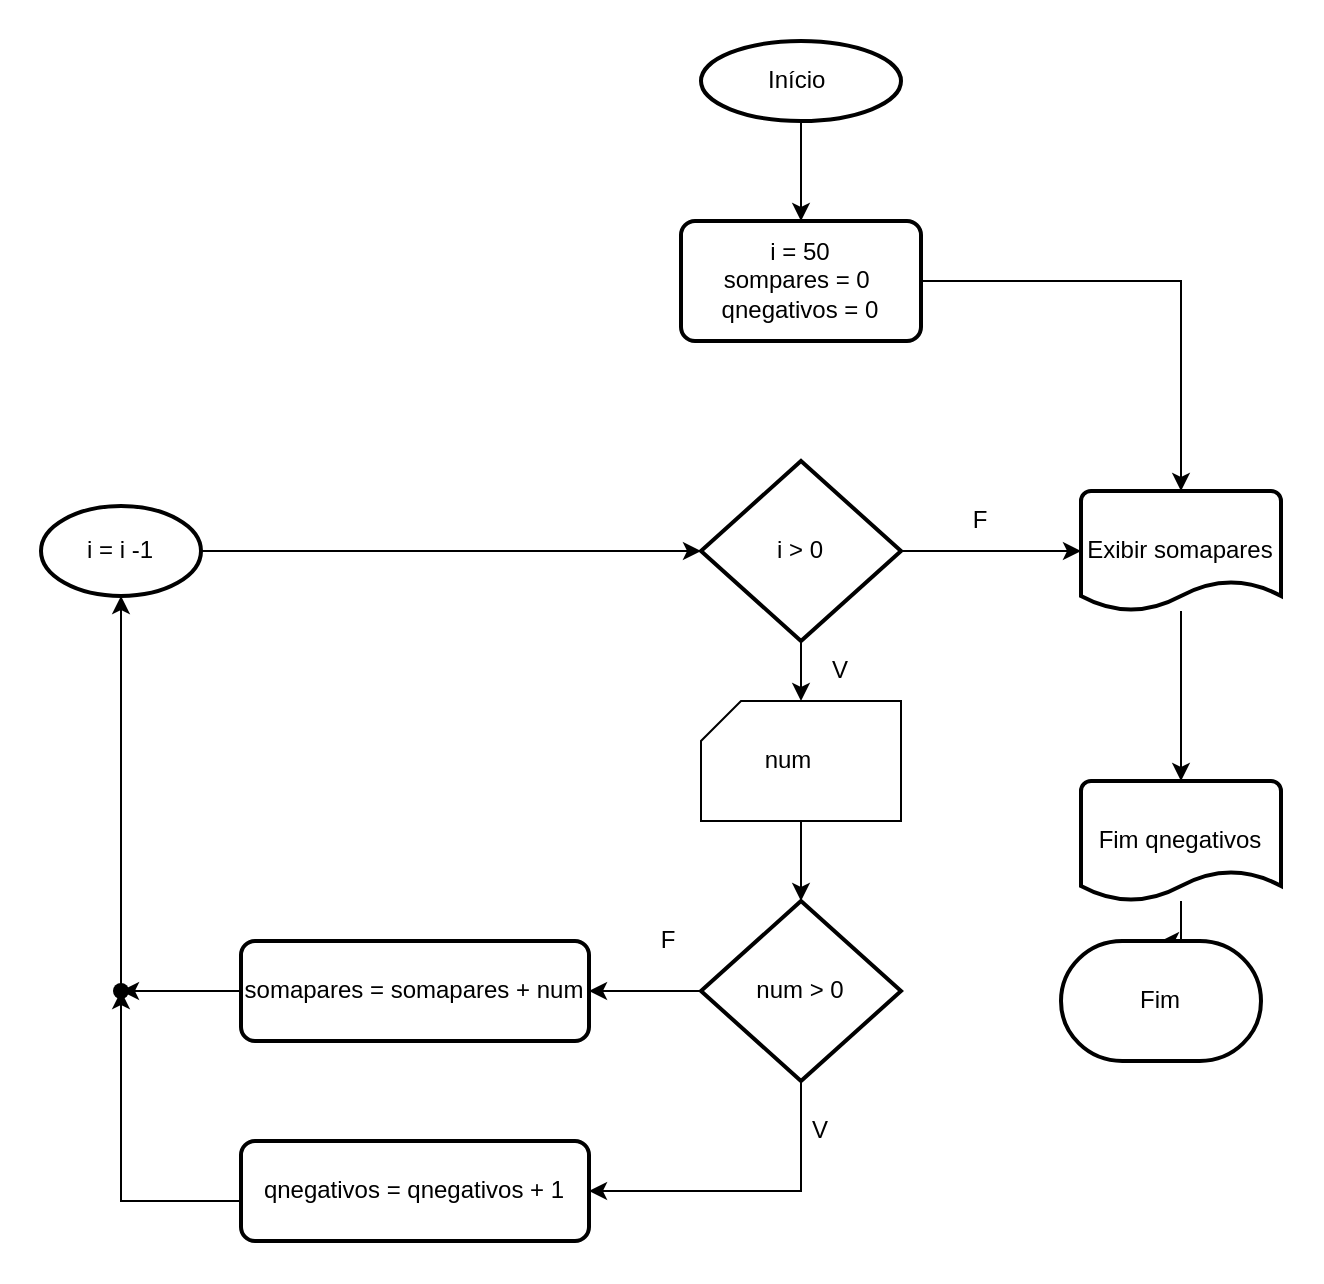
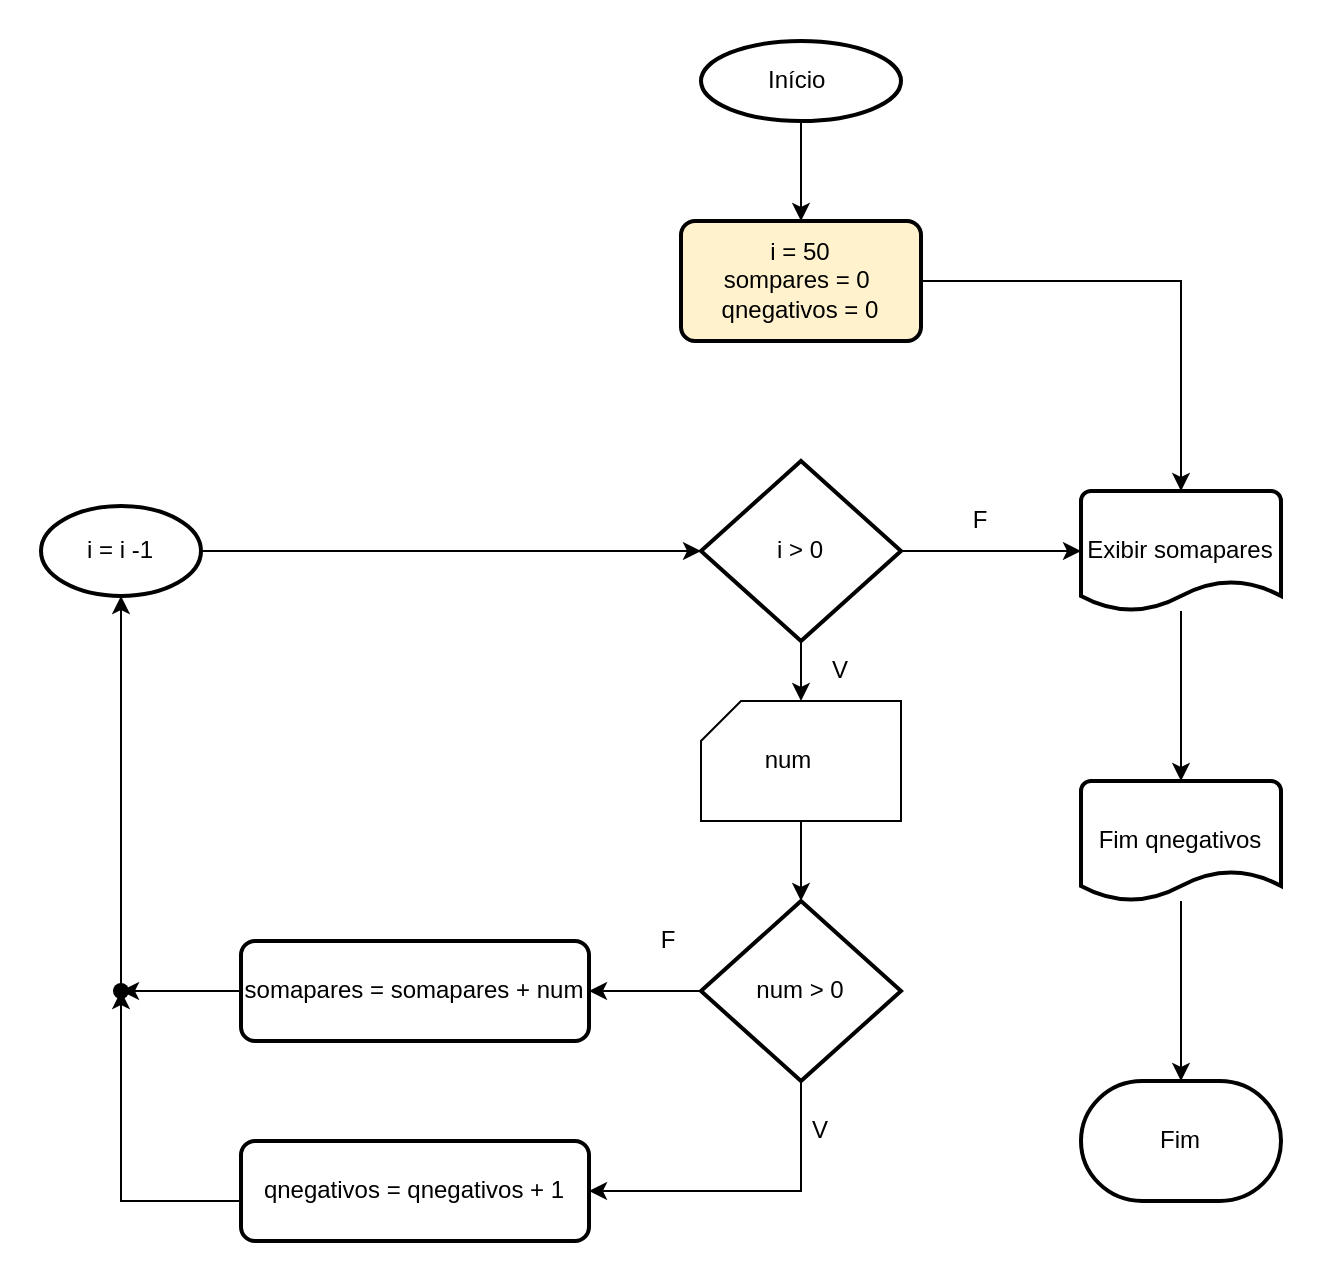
(801, 281) -> (801, 281)
(1161, 1001) -> (1181, 1141)
